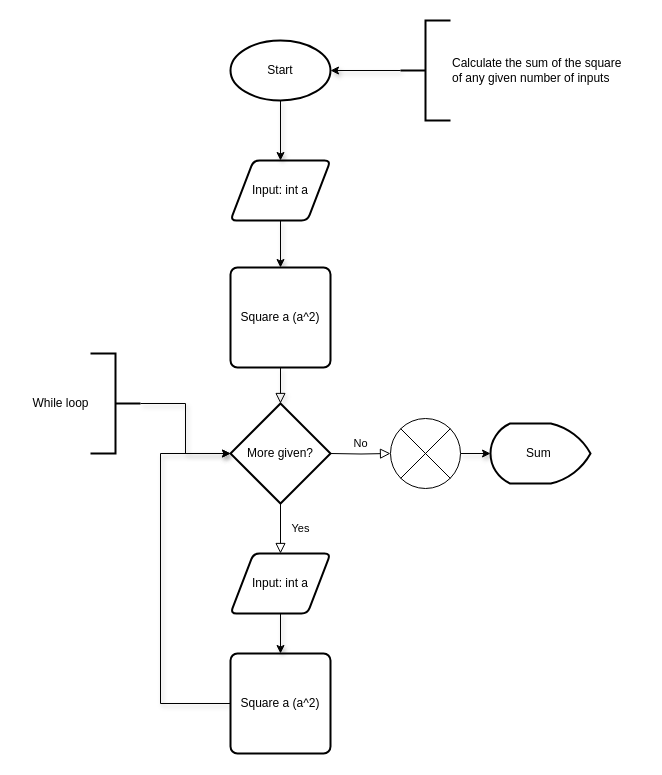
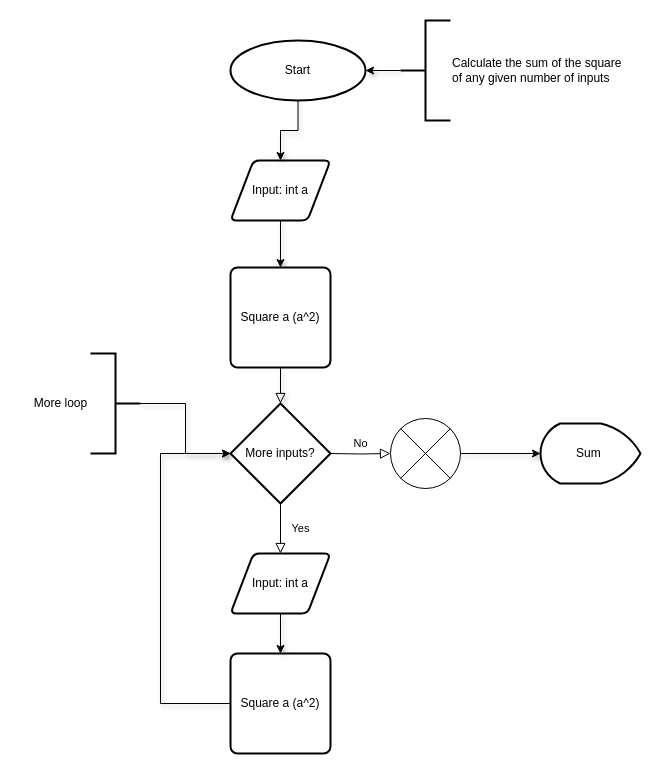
(281, 71) -> (298, 71)
(61, 404) -> (61, 404)
(281, 454) -> (281, 454)
(541, 454) -> (591, 454)
